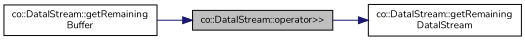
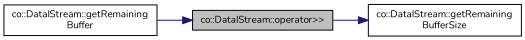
(445, 20) -> (445, 20)
